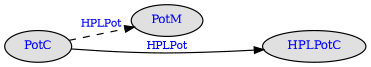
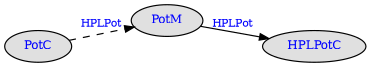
(163, 53) -> (230, 32)
